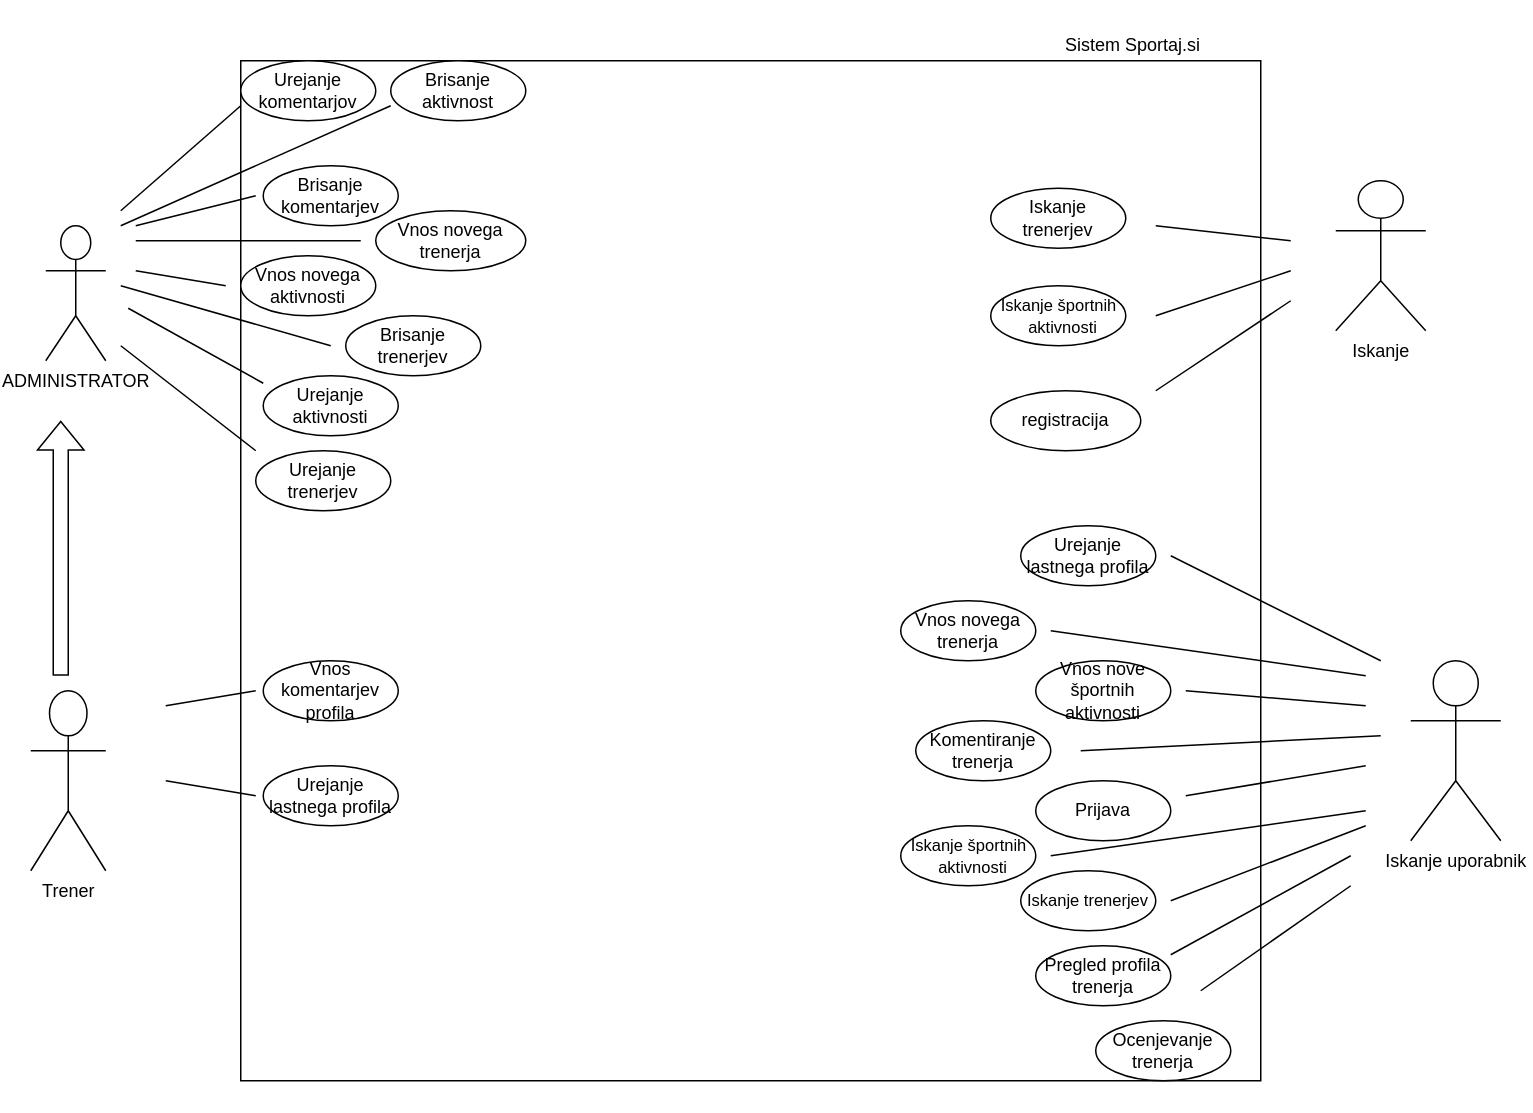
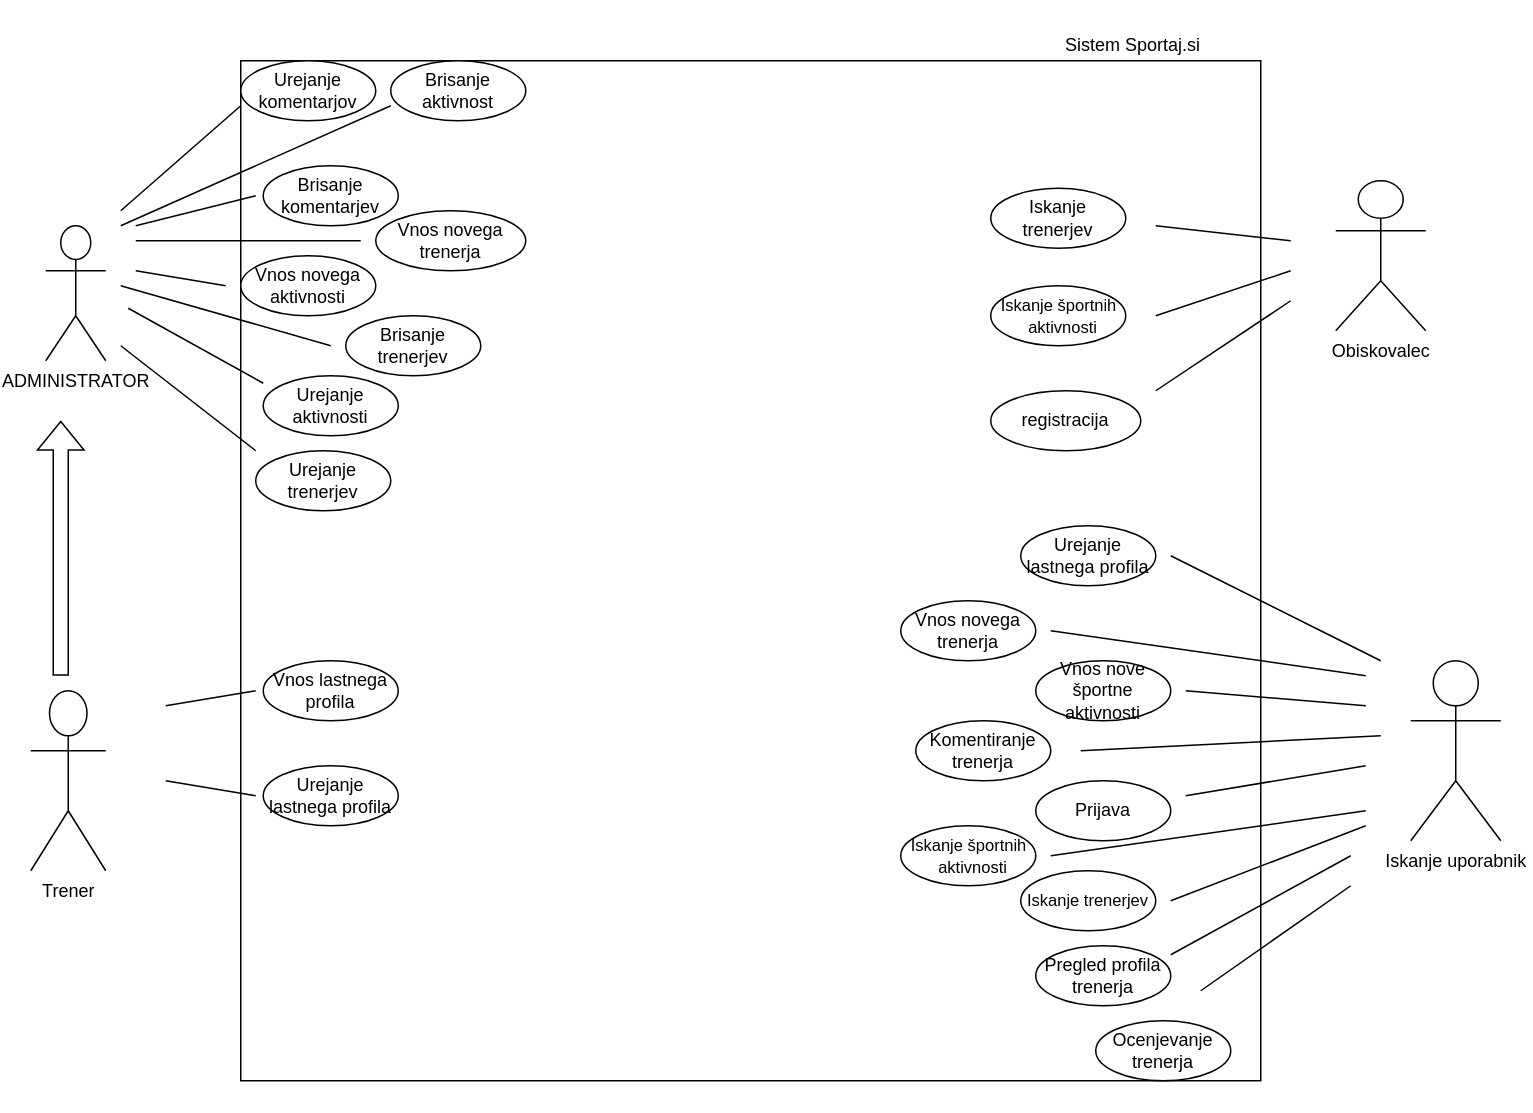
(1382, 352) -> (1382, 352)
(331, 691) -> (331, 691)
(1103, 691) -> (1103, 691)
